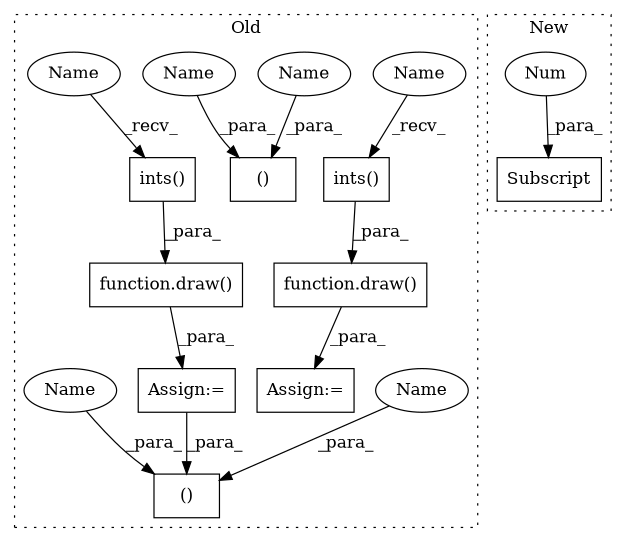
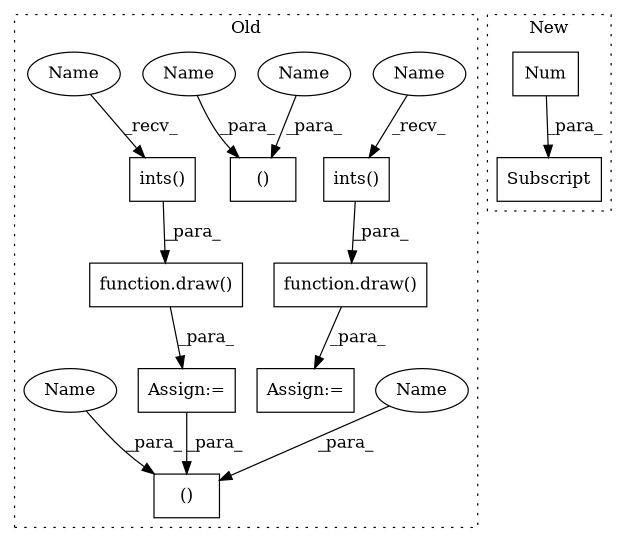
(546, 74) -> (546, 74)
